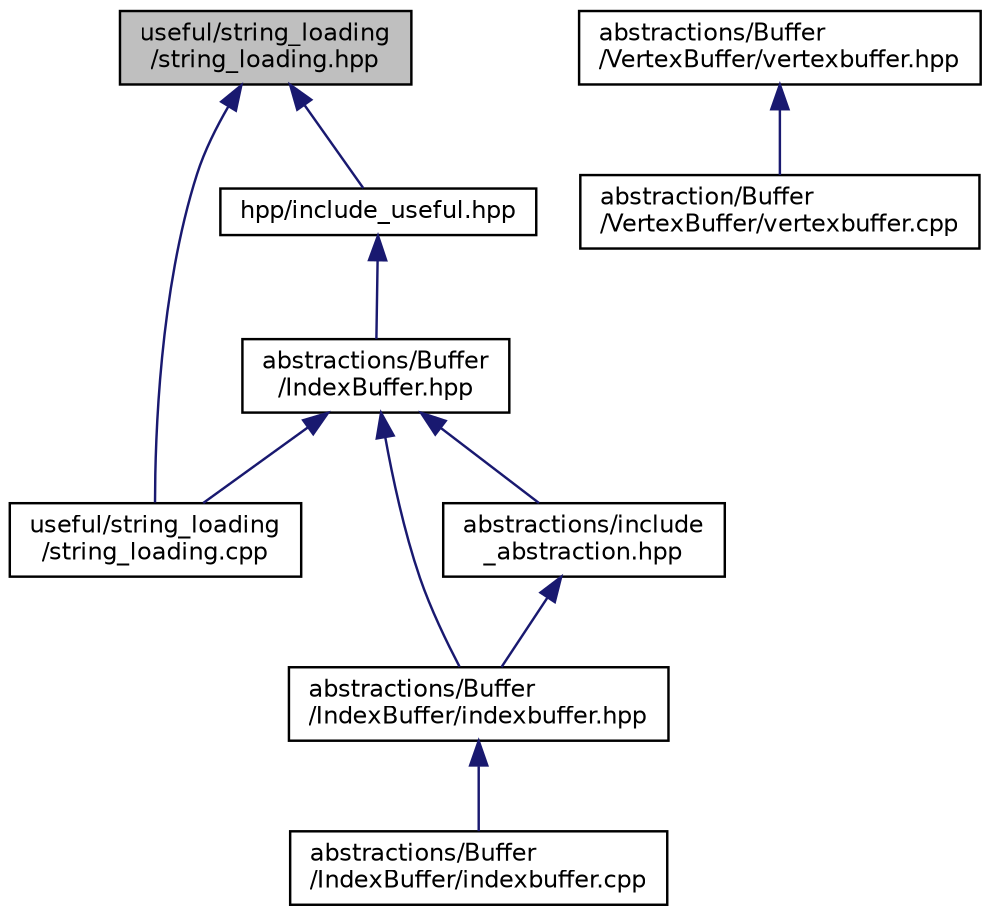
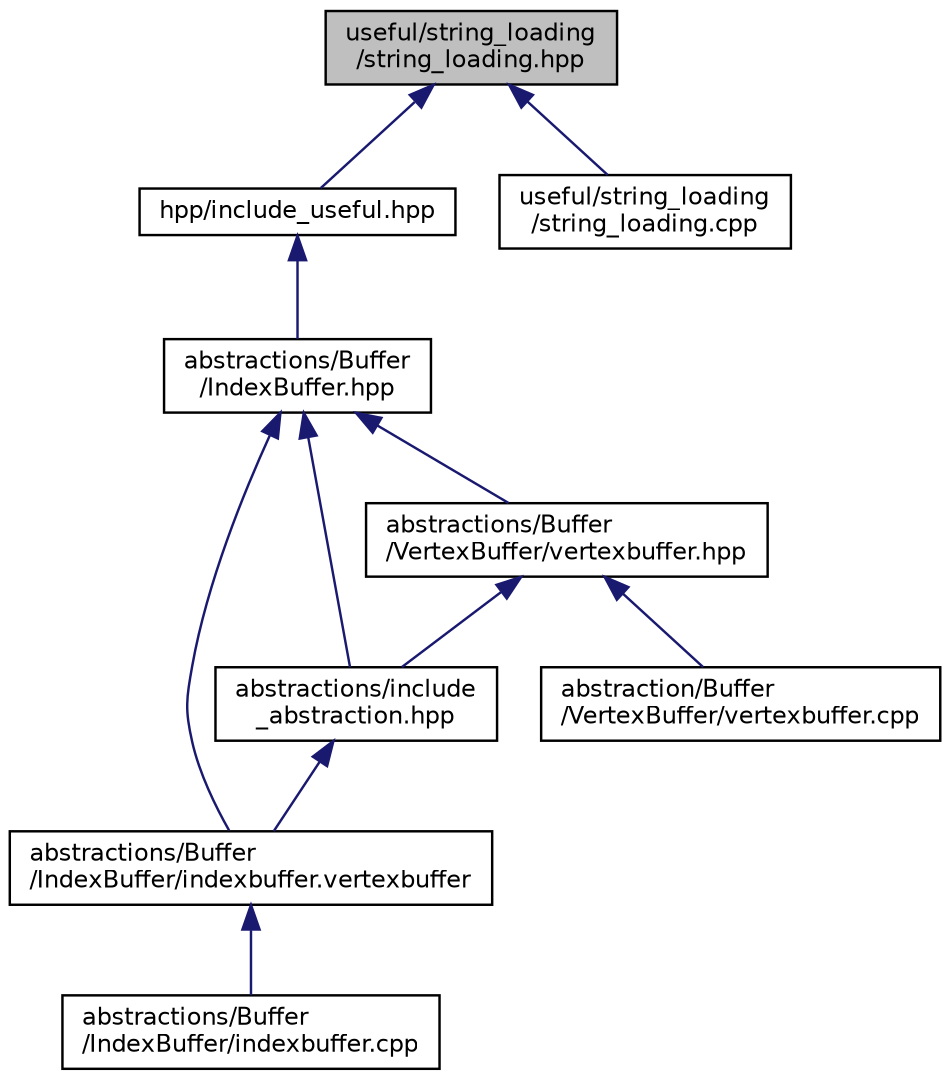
(256, 465) -> (443, 464)
none -> (451, 630)
(479, 704) -> (251, 868)
